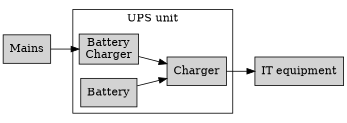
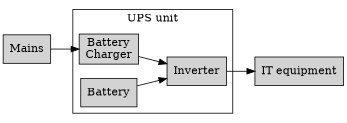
(197, 71) -> (197, 71)
